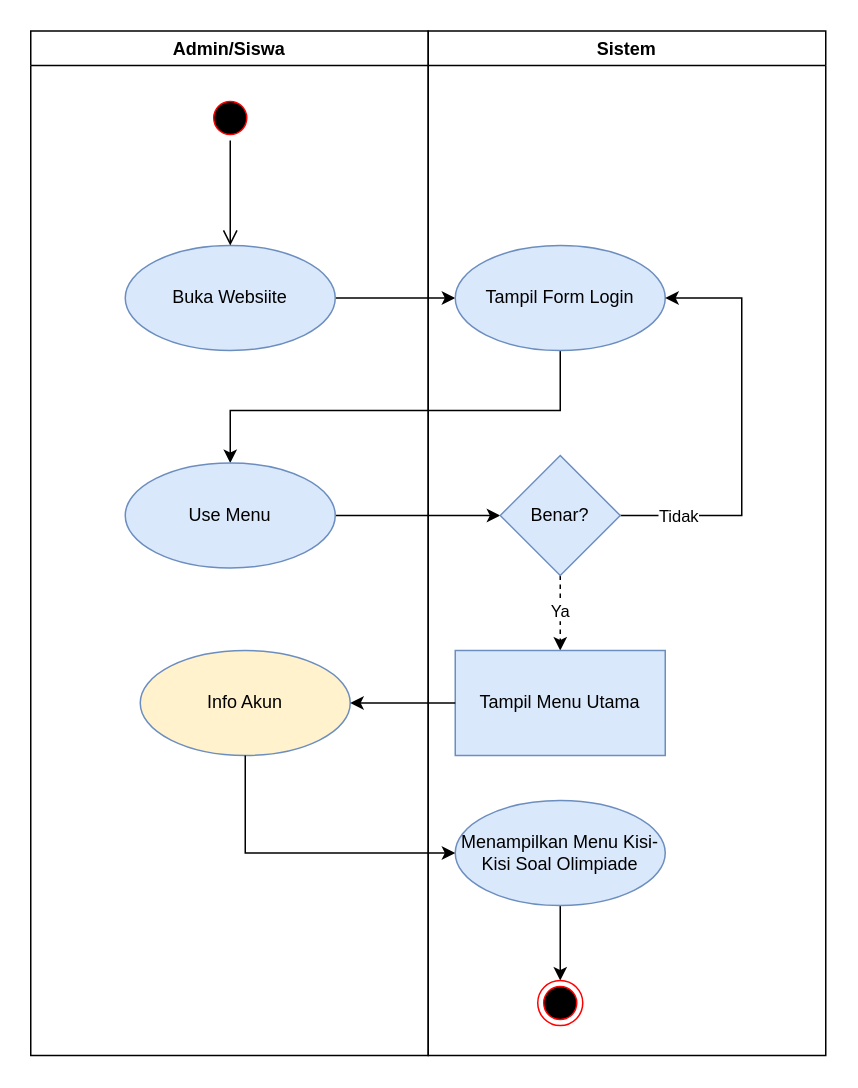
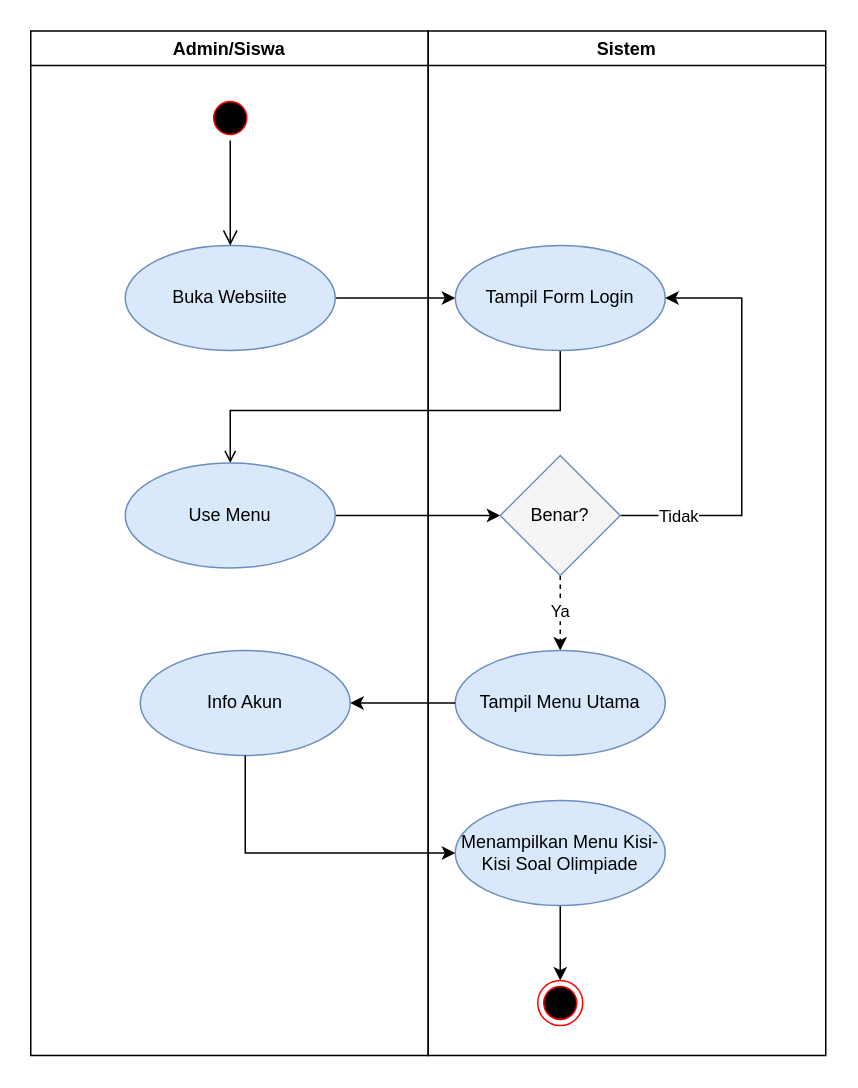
(230, 451) -> (230, 454)
(560, 515) -> (560, 515)
(245, 703) -> (245, 703)
(560, 703) -> (560, 703)
